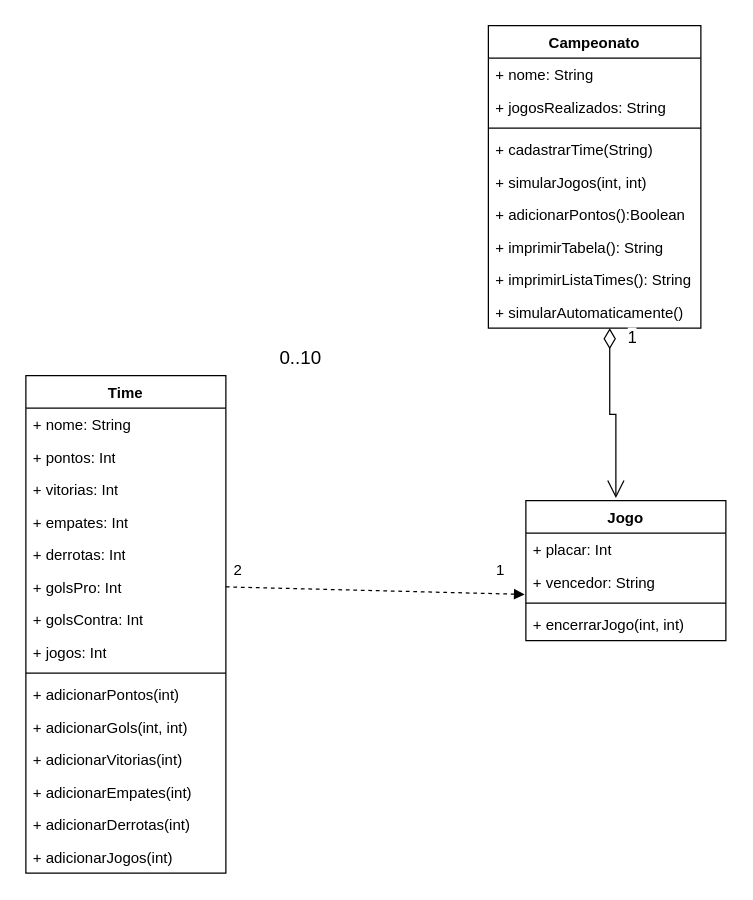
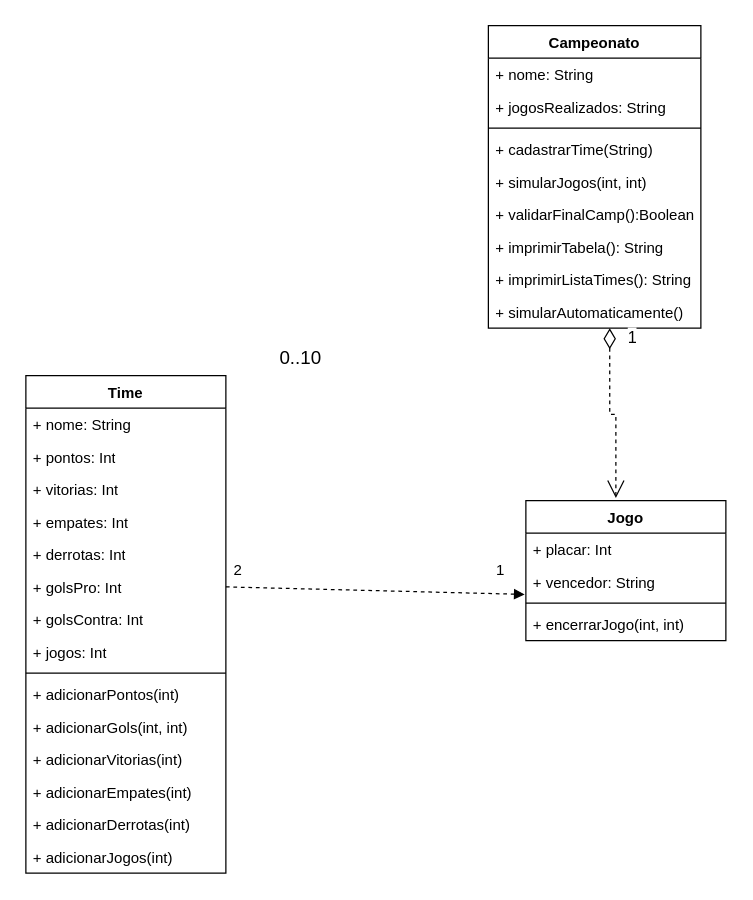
(596, 225) -> (596, 225)
(616, 418) -> (616, 418)
